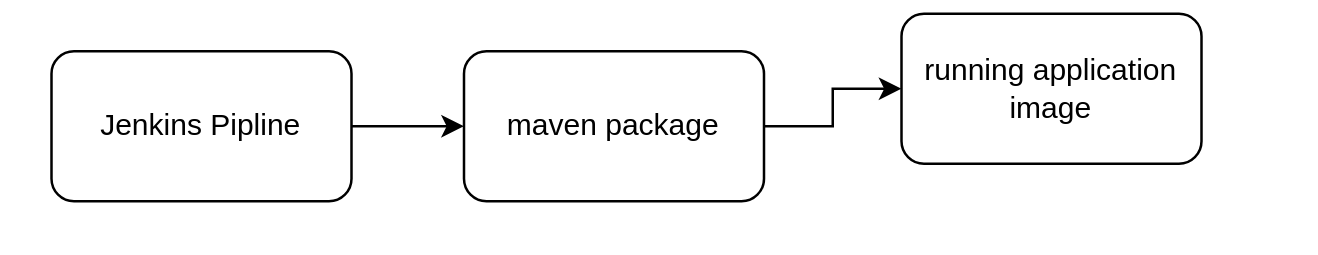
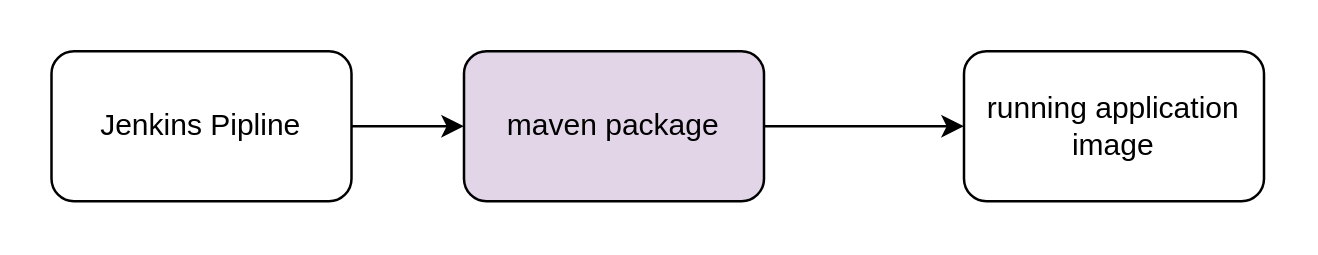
(1051, 89) -> (1114, 126)
(614, 126) -> (614, 126)
